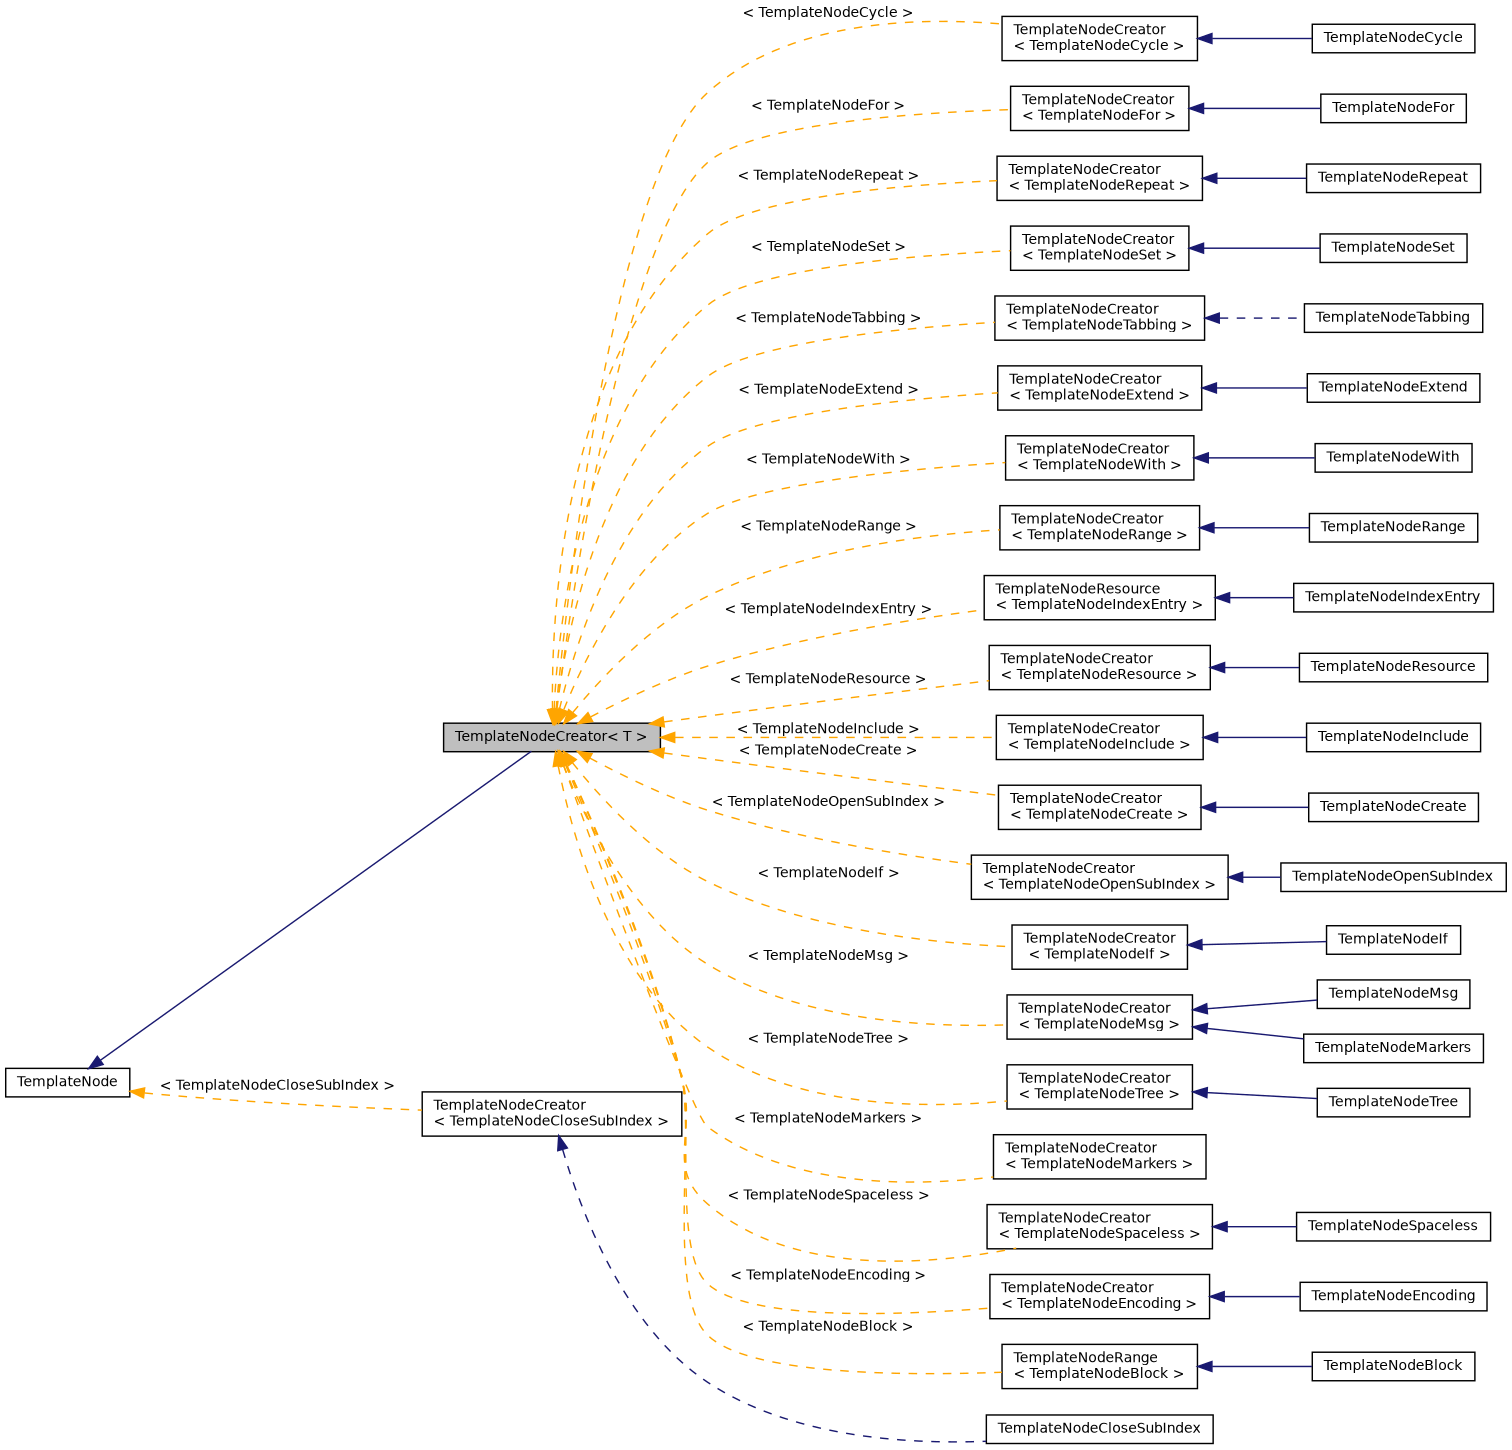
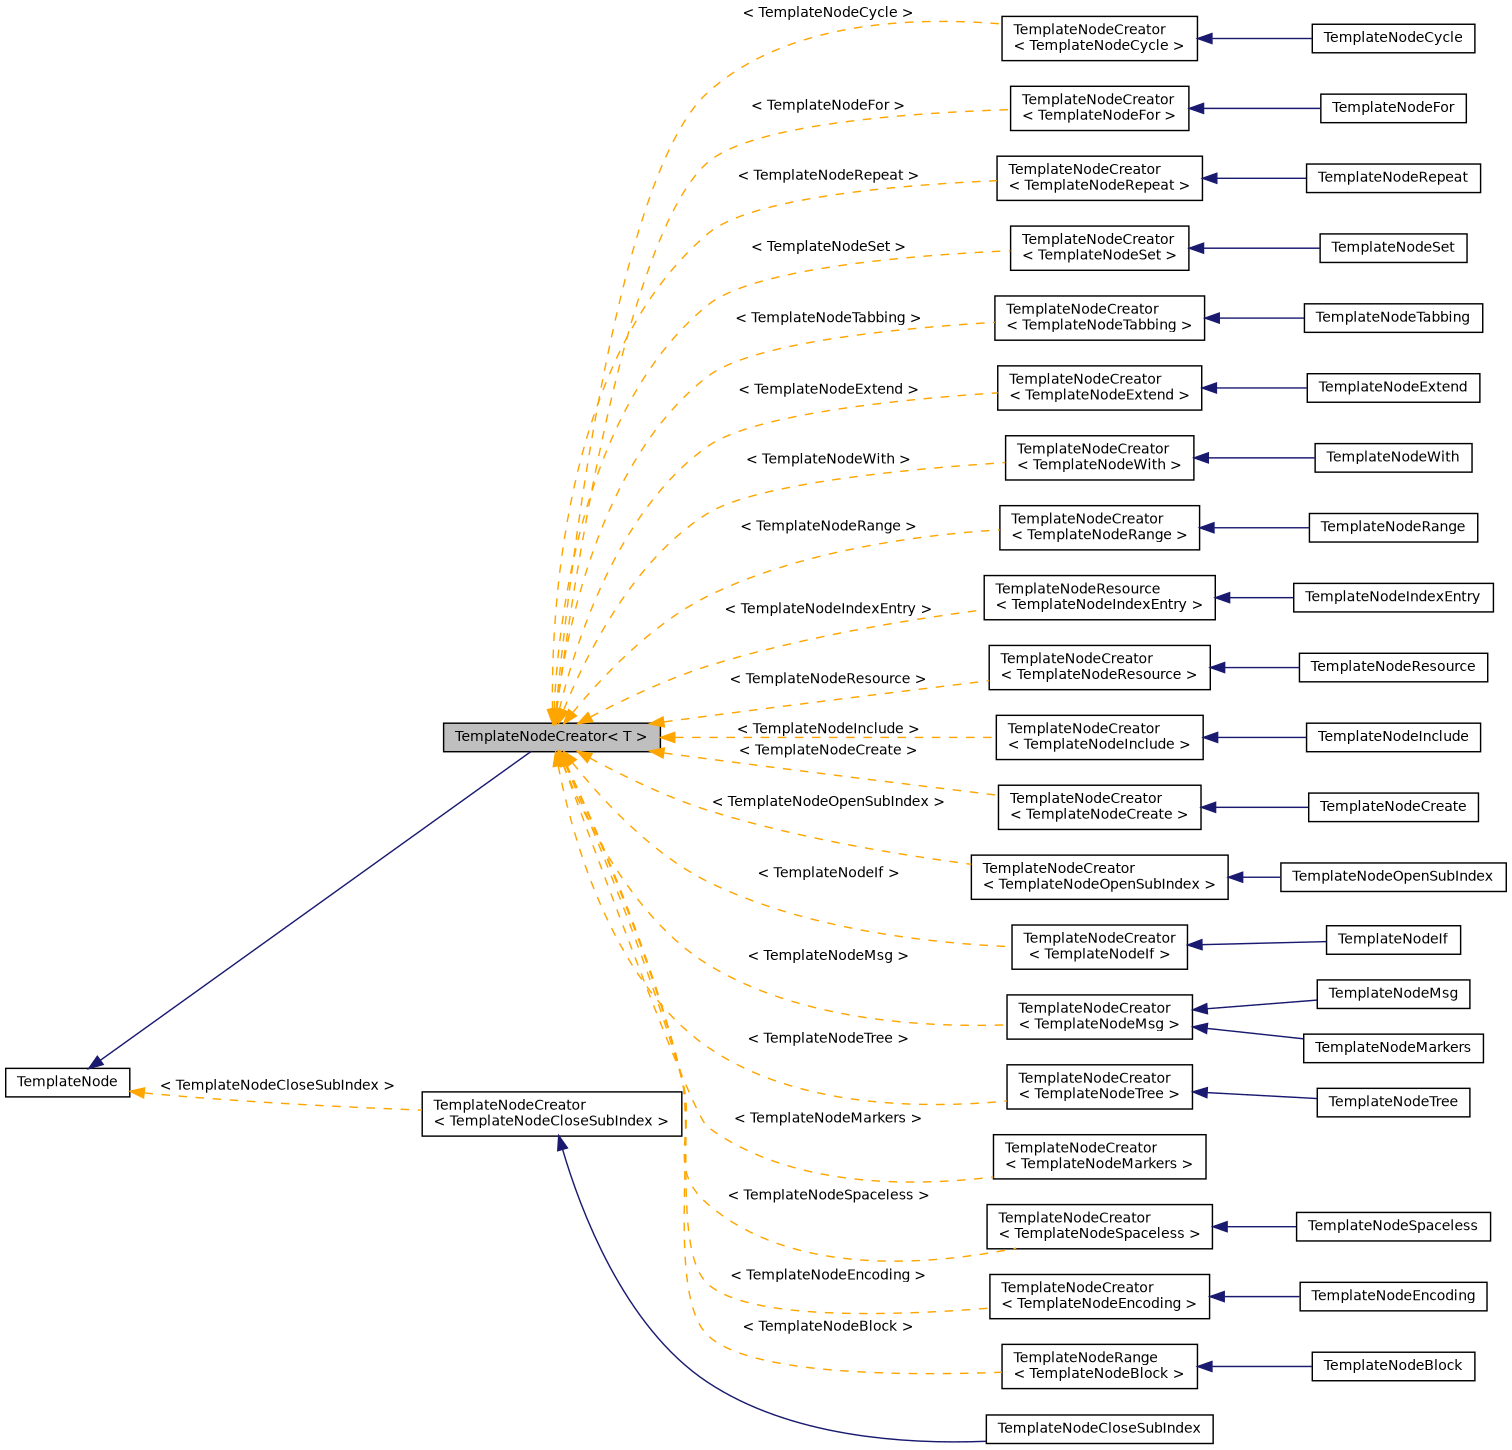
(1262, 318) -> (1262, 318)
(712, 1385) -> (712, 1385)
